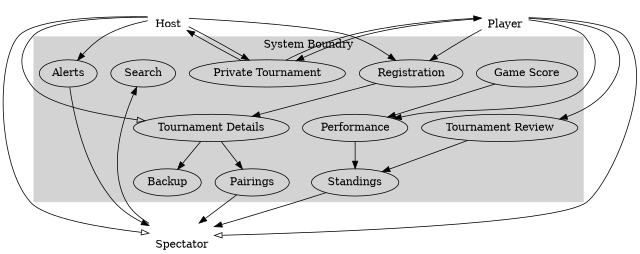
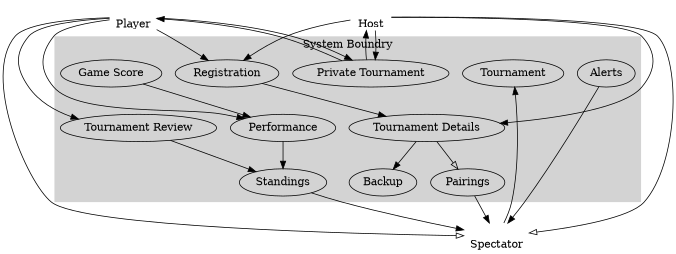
(114, 31) -> none
(22, 58) -> (646, 41)
(143, 73) -> (513, 73)
(229, 152) -> (445, 152)
